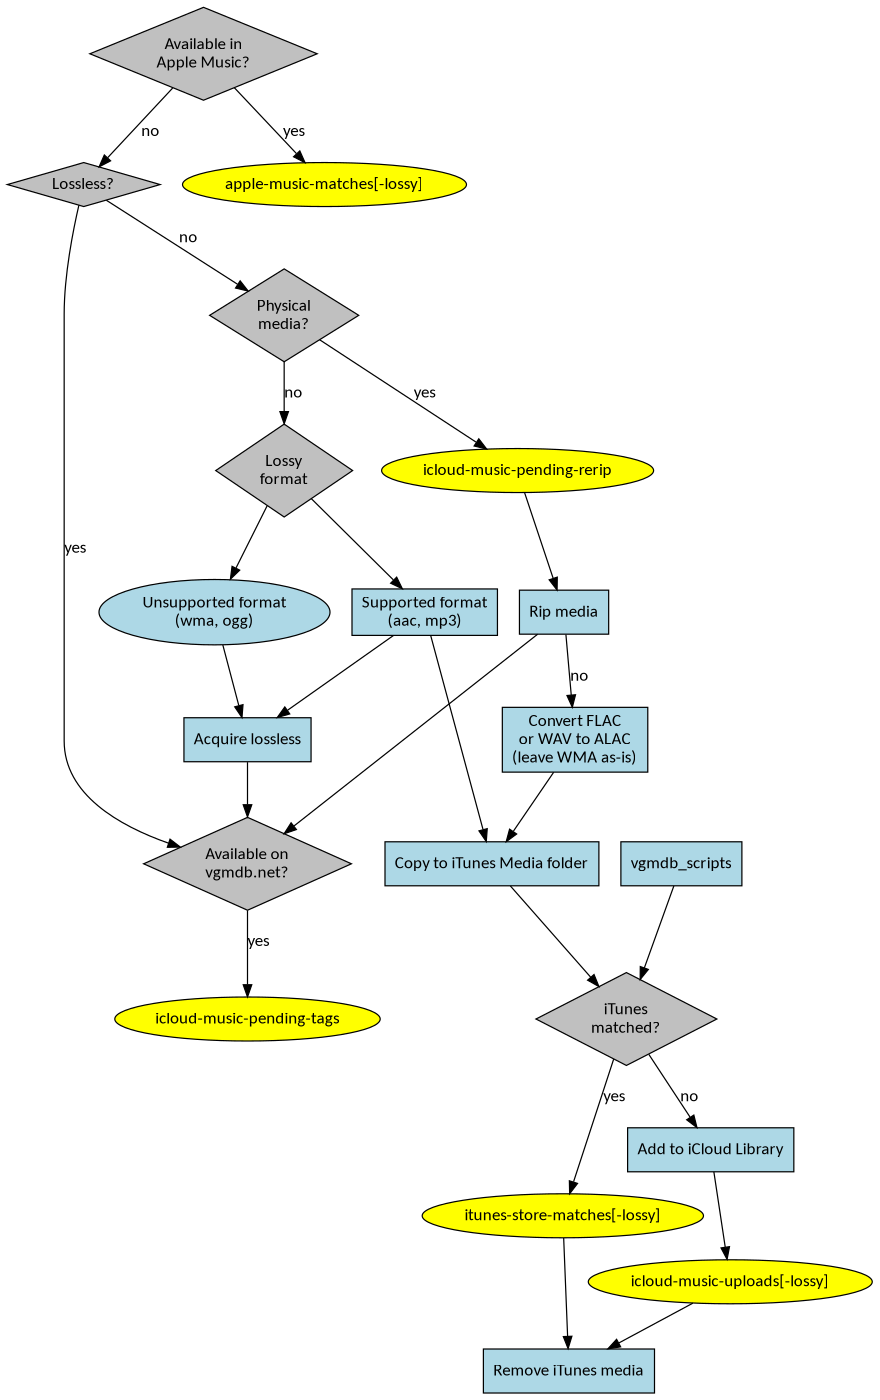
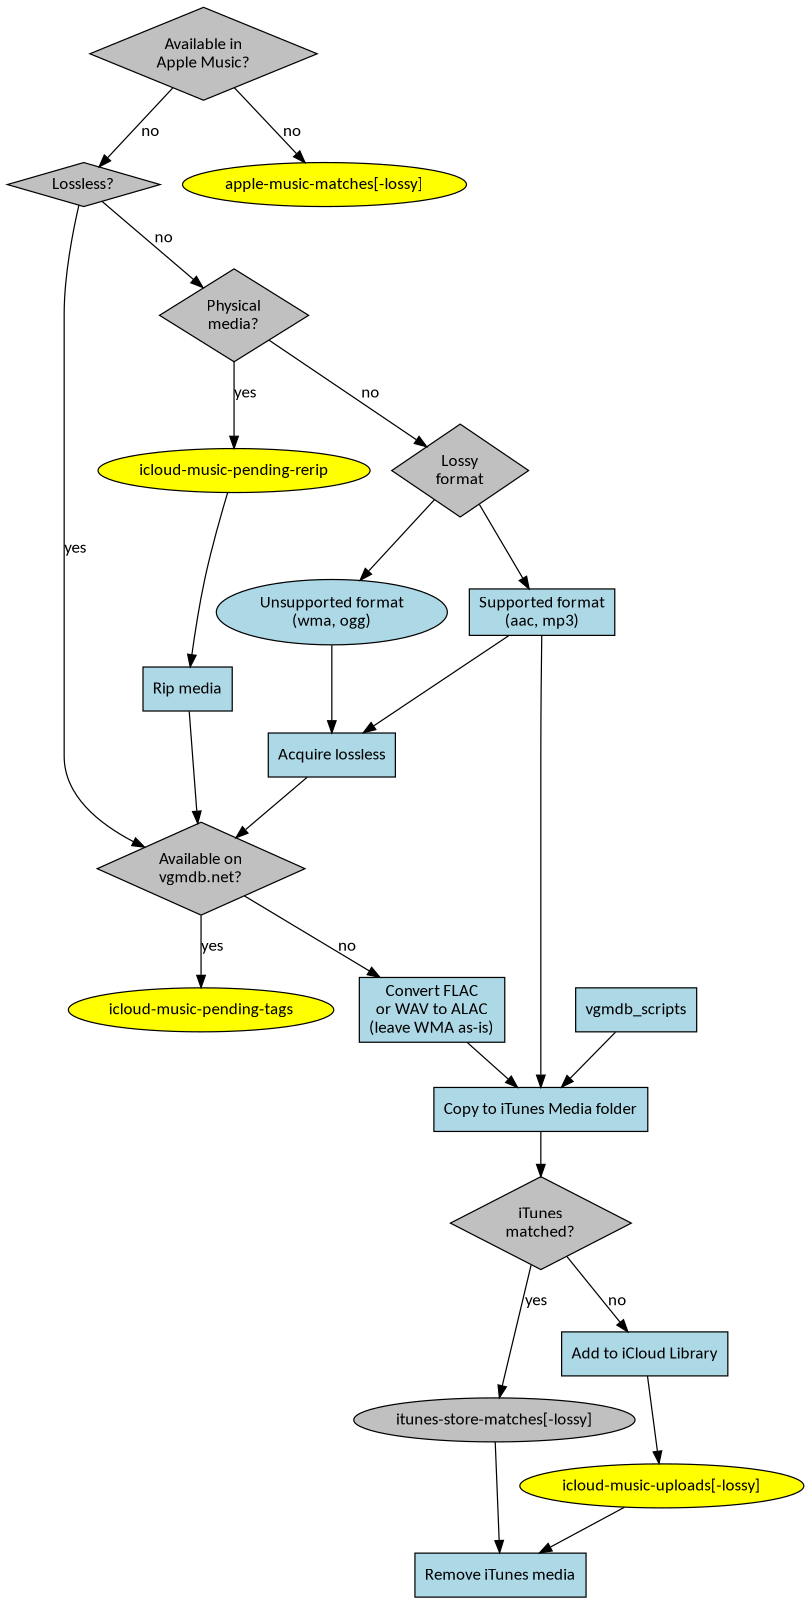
(295, 131) -> (293, 131)
(569, 665) -> (307, 933)
(659, 927) -> (593, 1055)
(563, 1216) -> (494, 1420)
